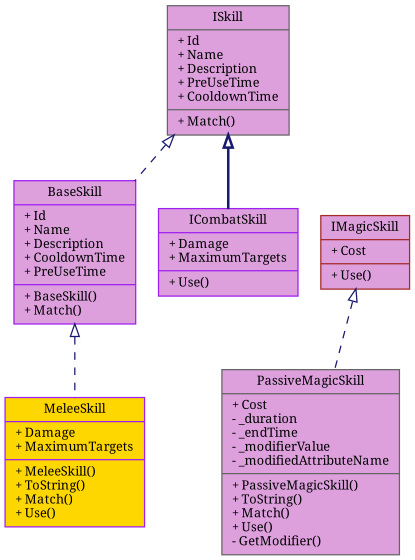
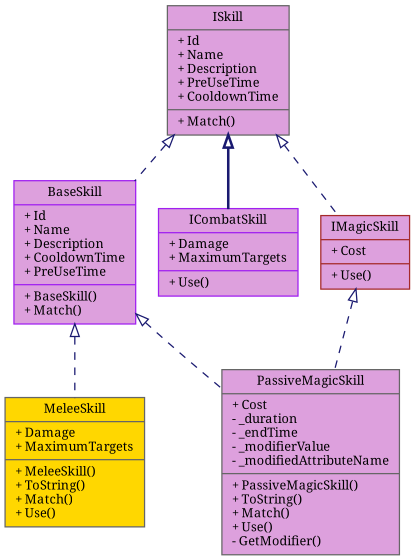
none -> (311, 181)
none -> (183, 356)
(75, 462) -> (75, 462)
